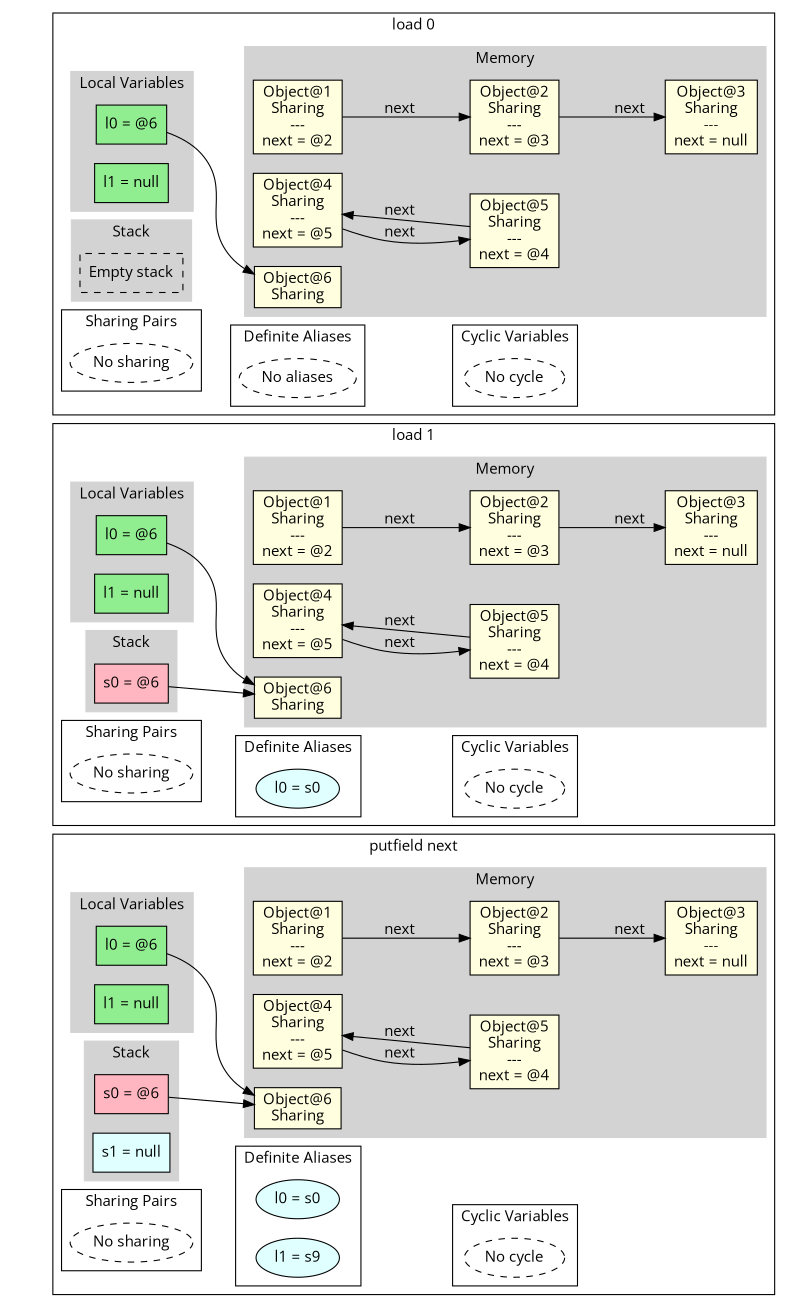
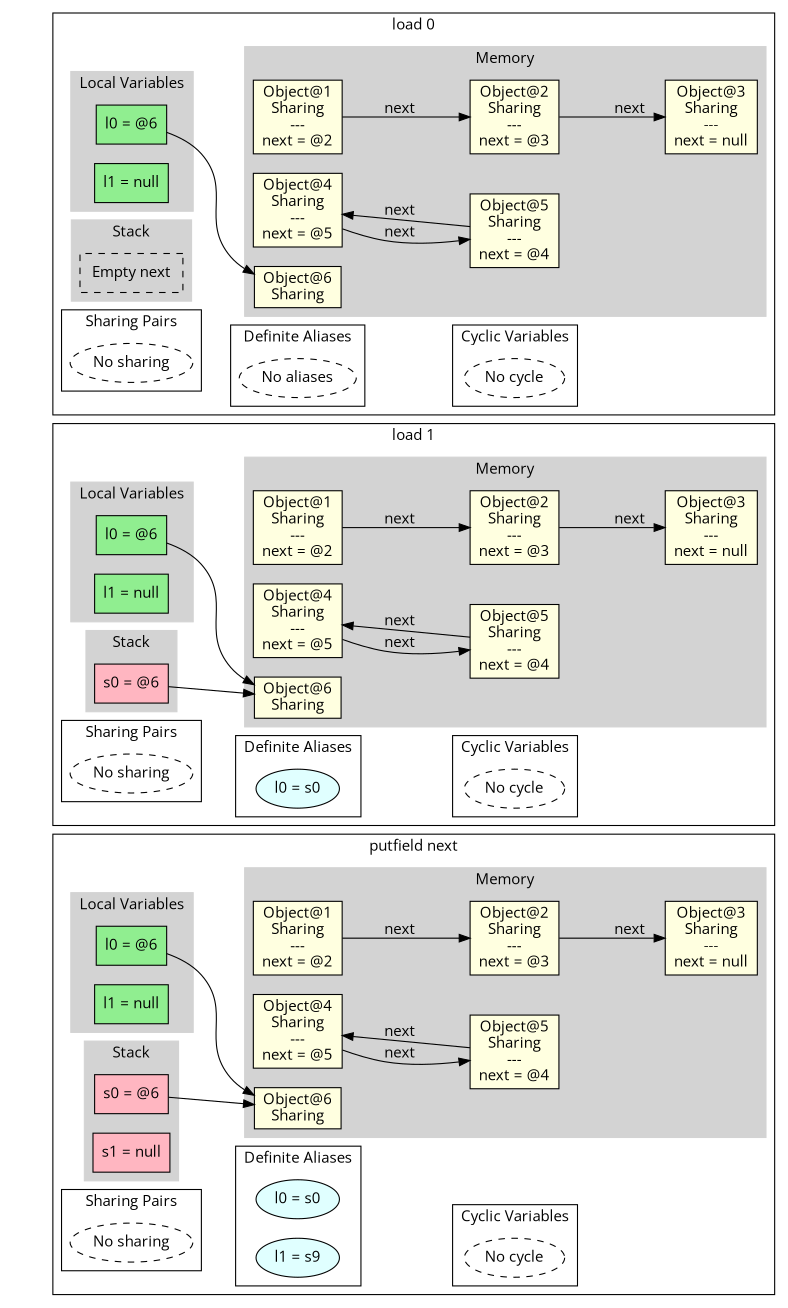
(131, 273) -> (131, 273)
(131, 1153) -> (131, 1153)
